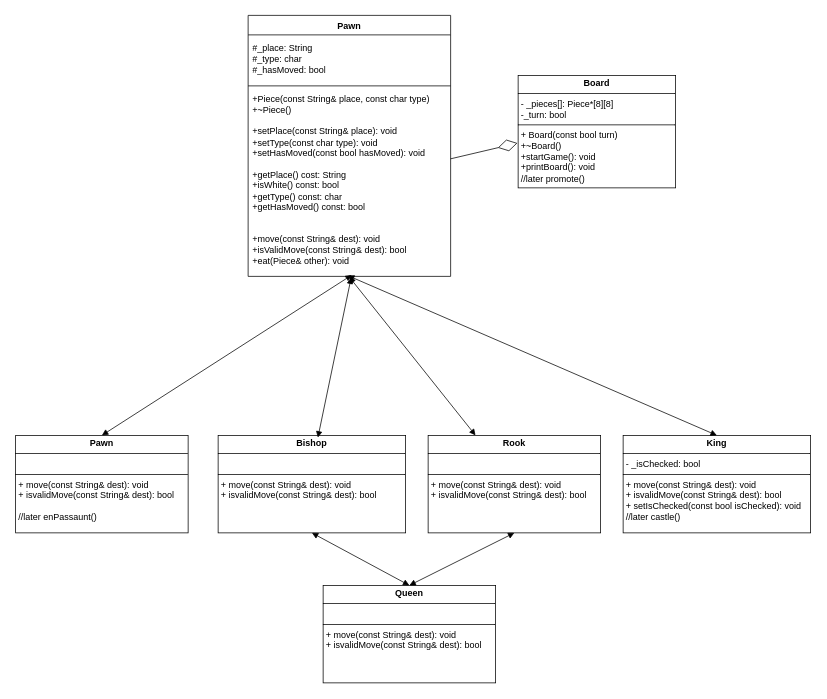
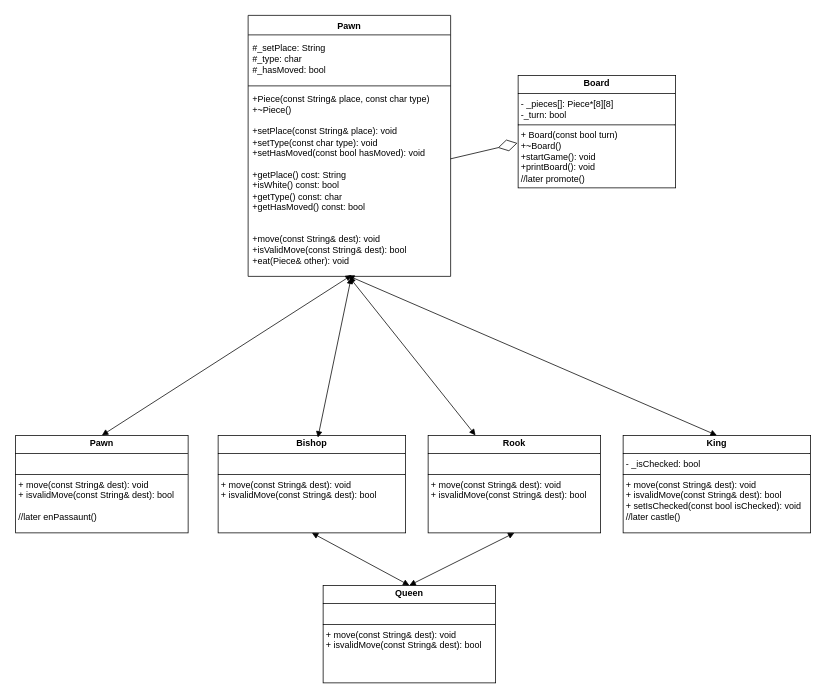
(290, 59) -> (293, 59)
